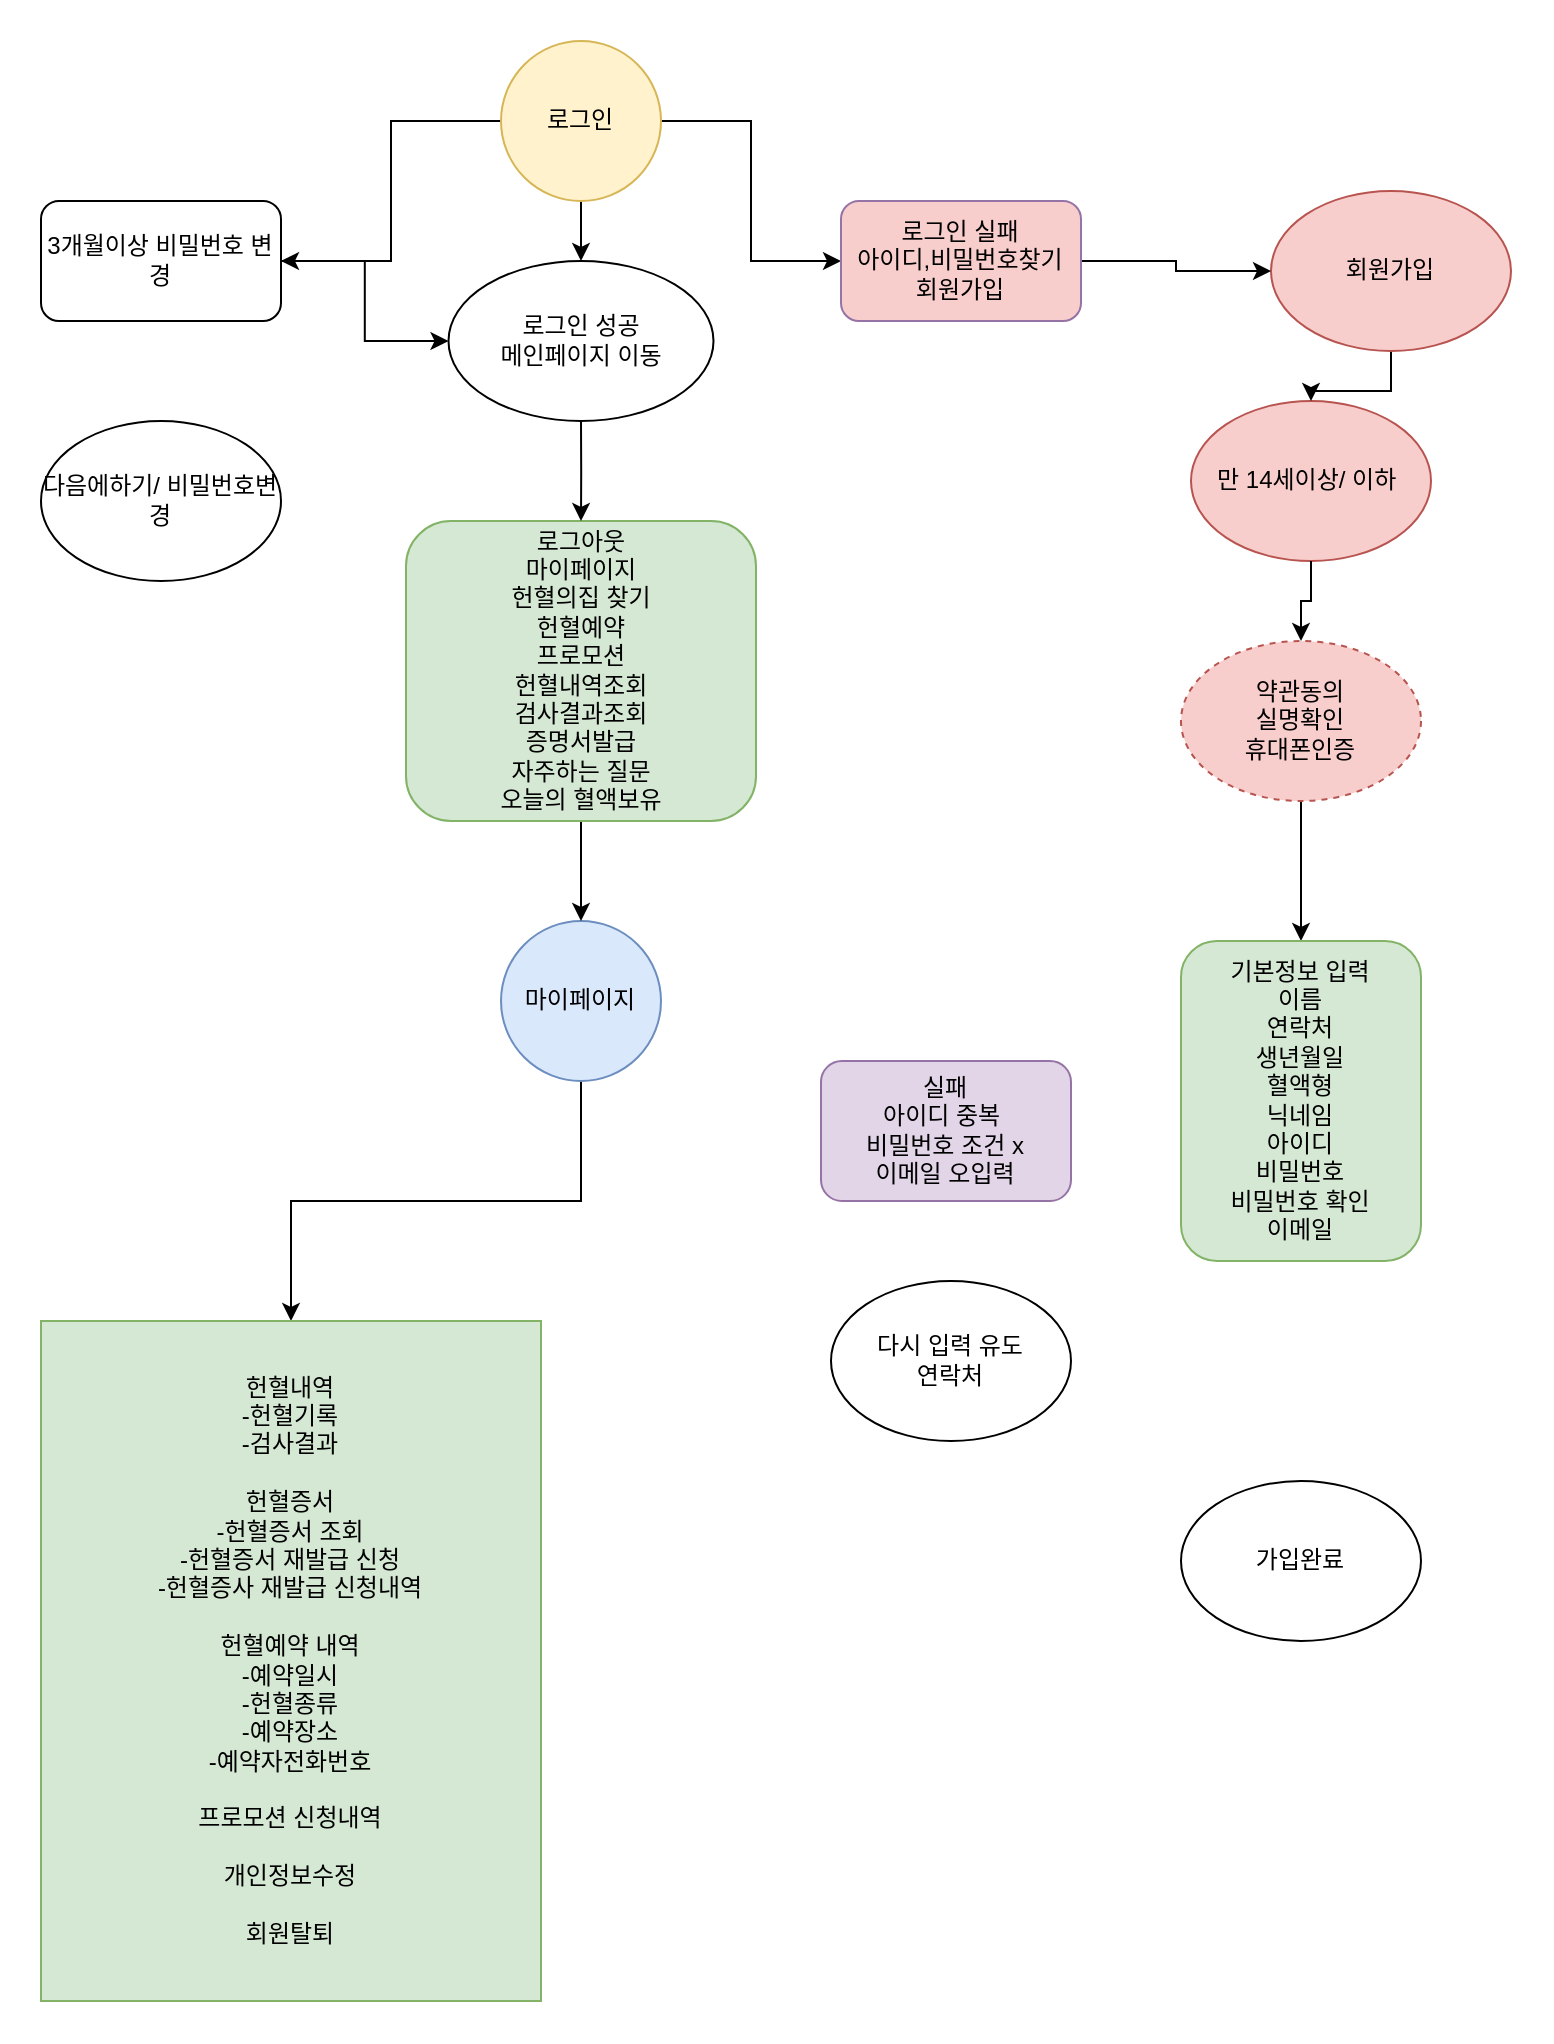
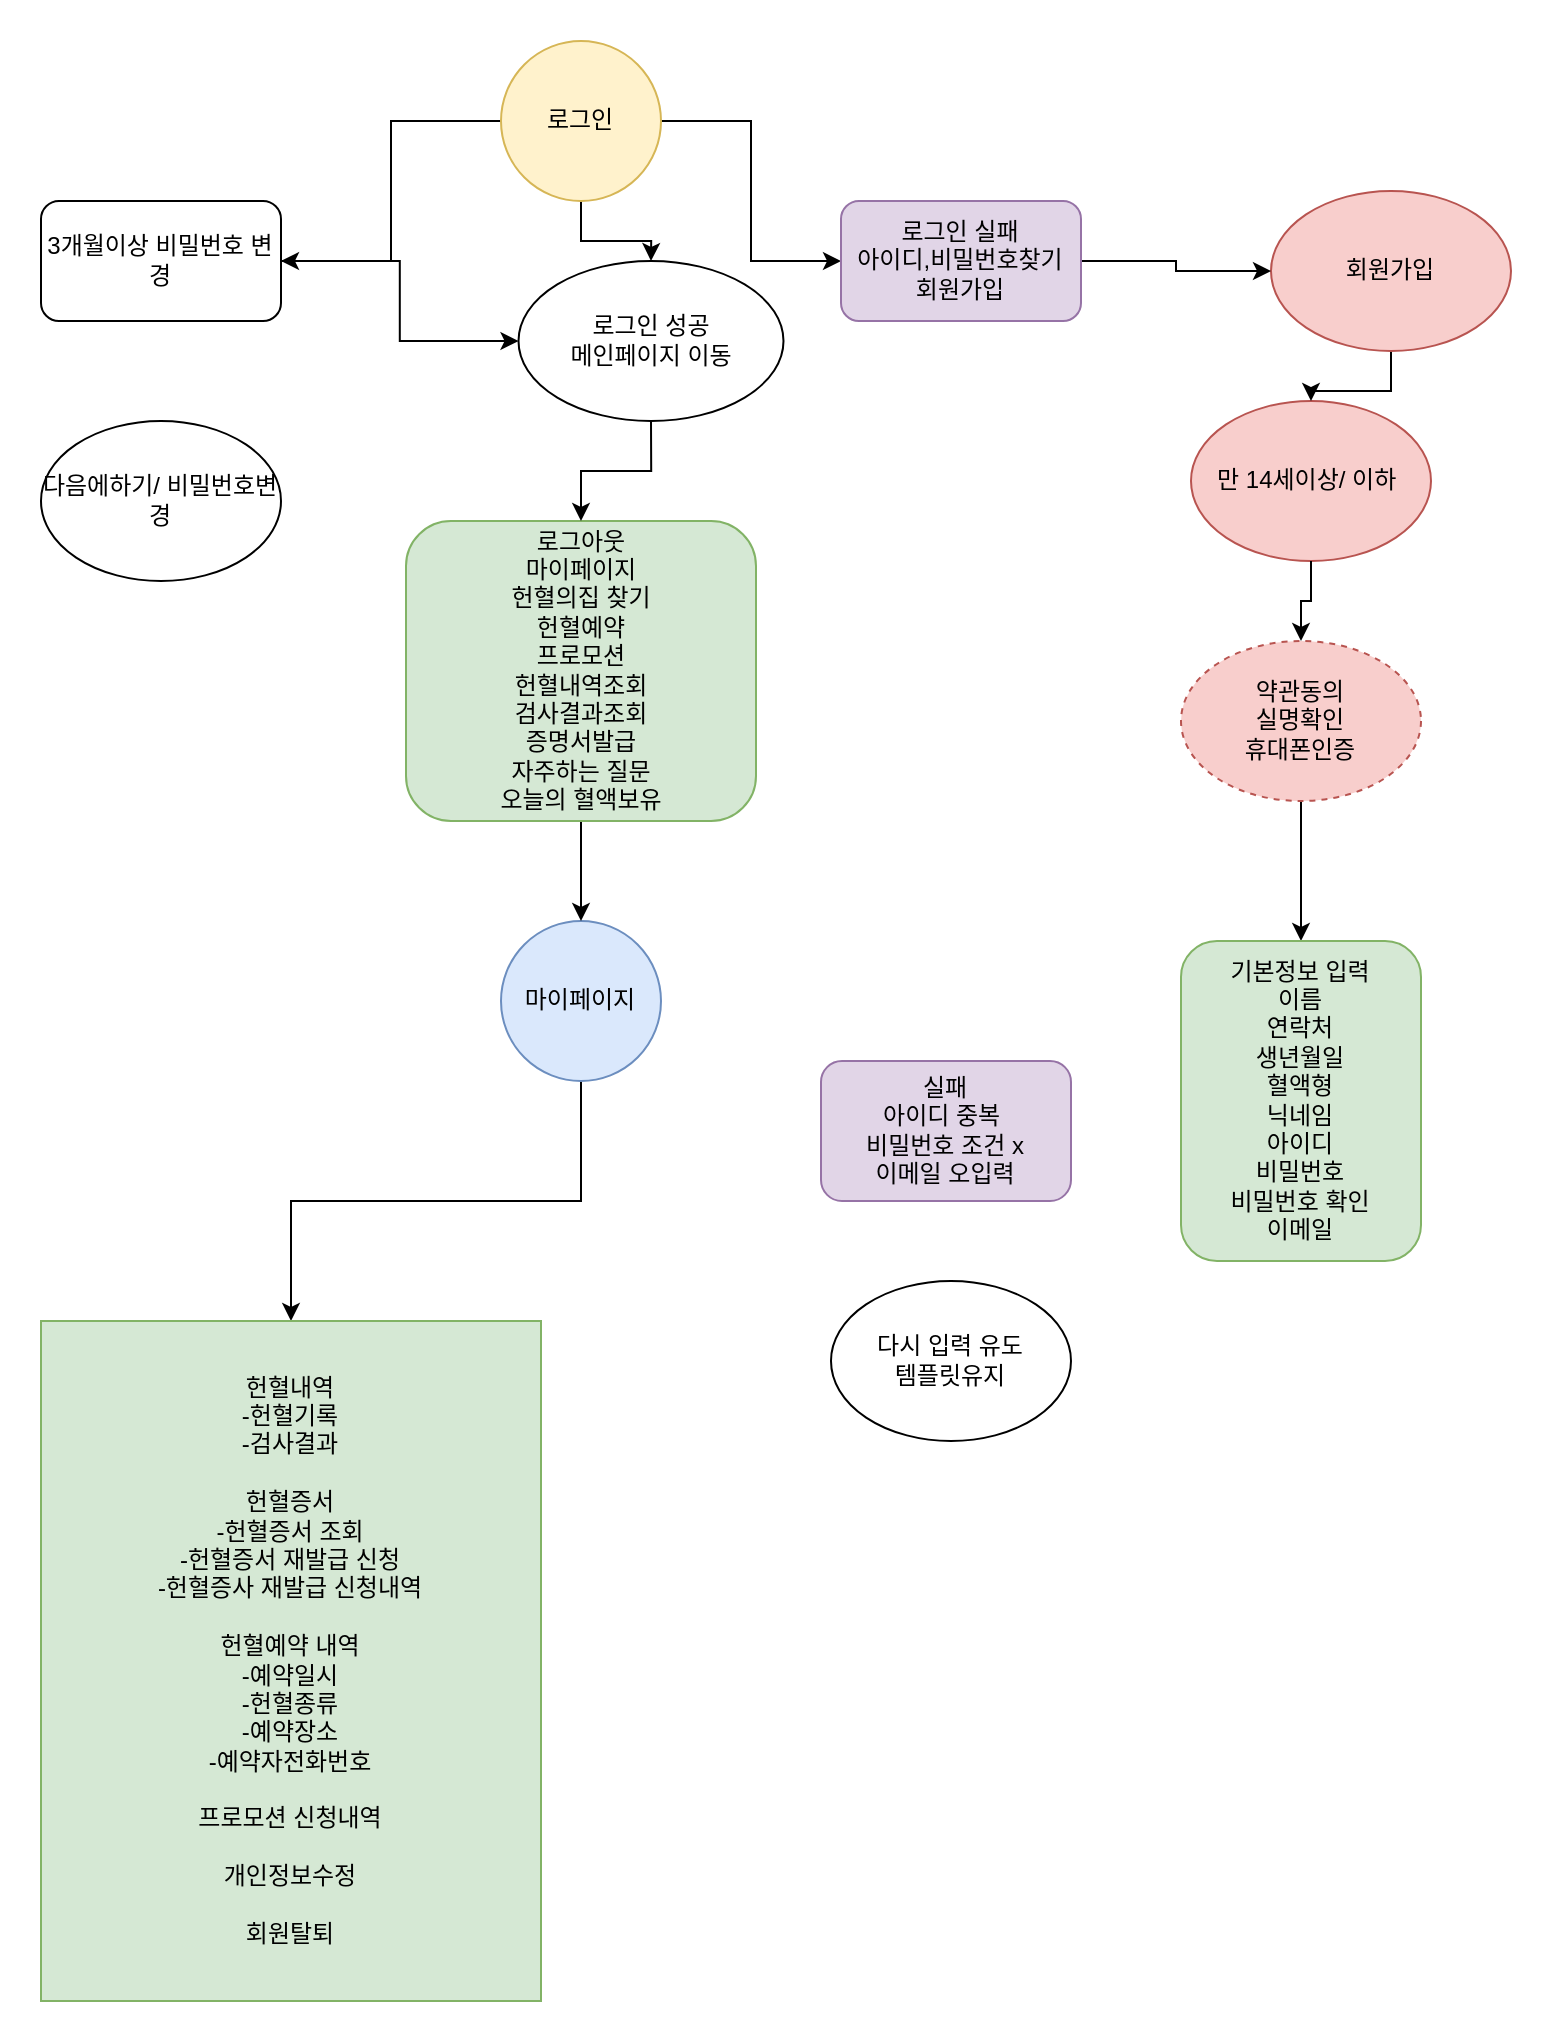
(961, 261) -> (961, 261)
(581, 341) -> (651, 341)
(951, 1361) -> (951, 1361)
(1301, 1561) -> none
